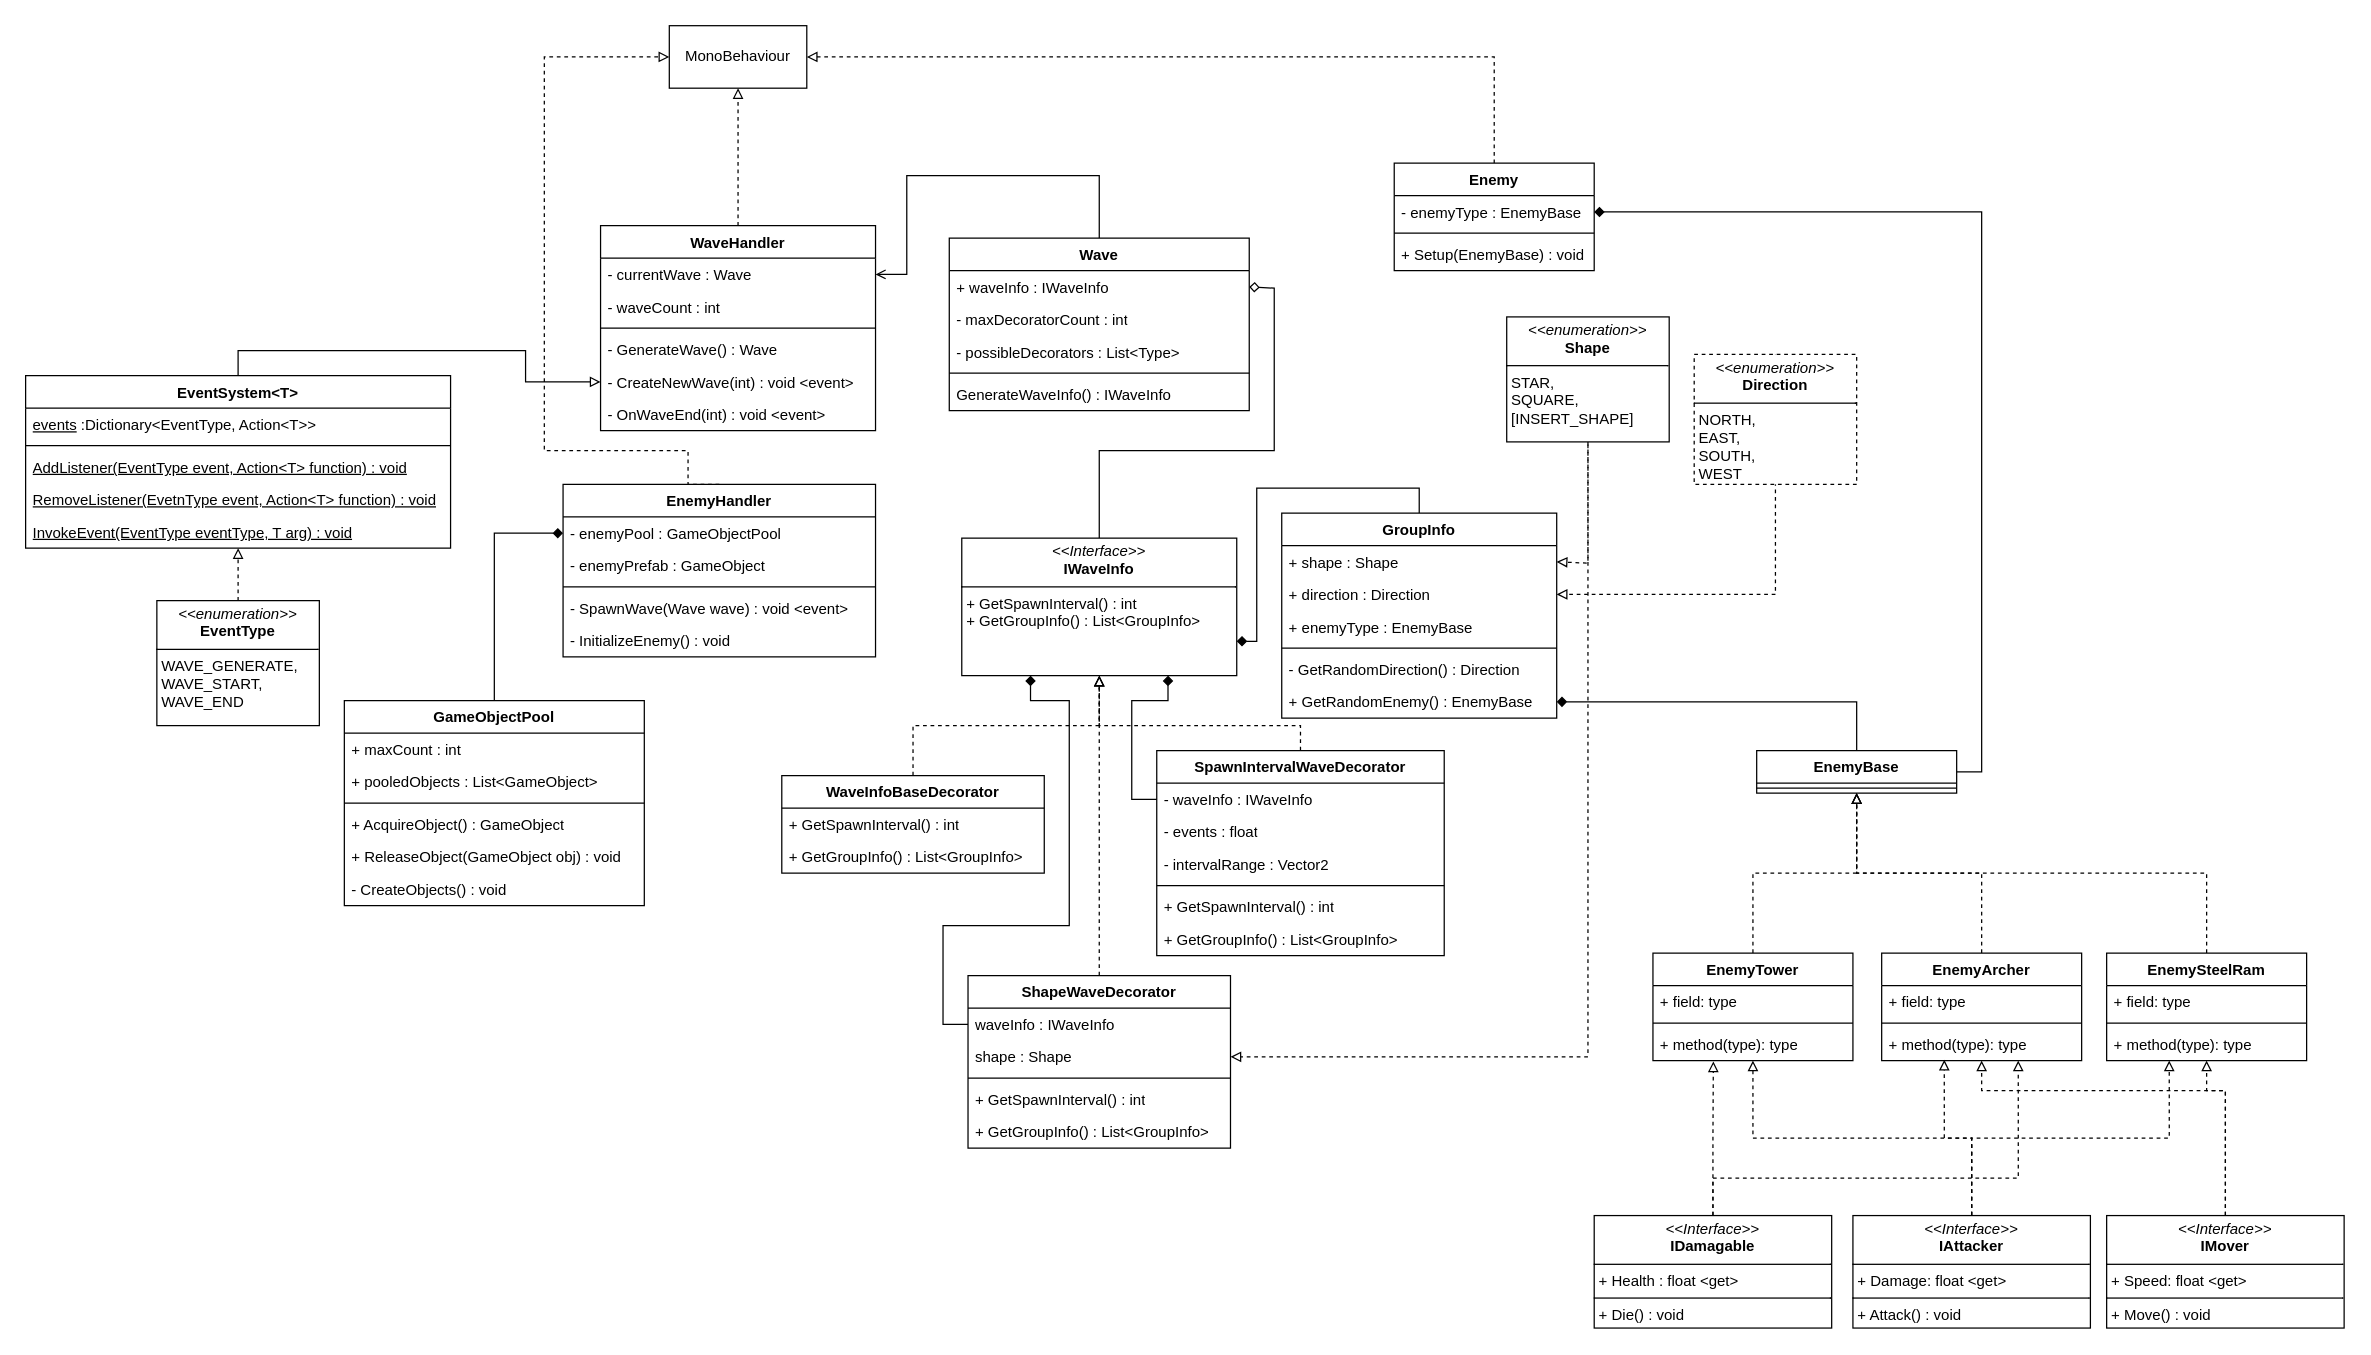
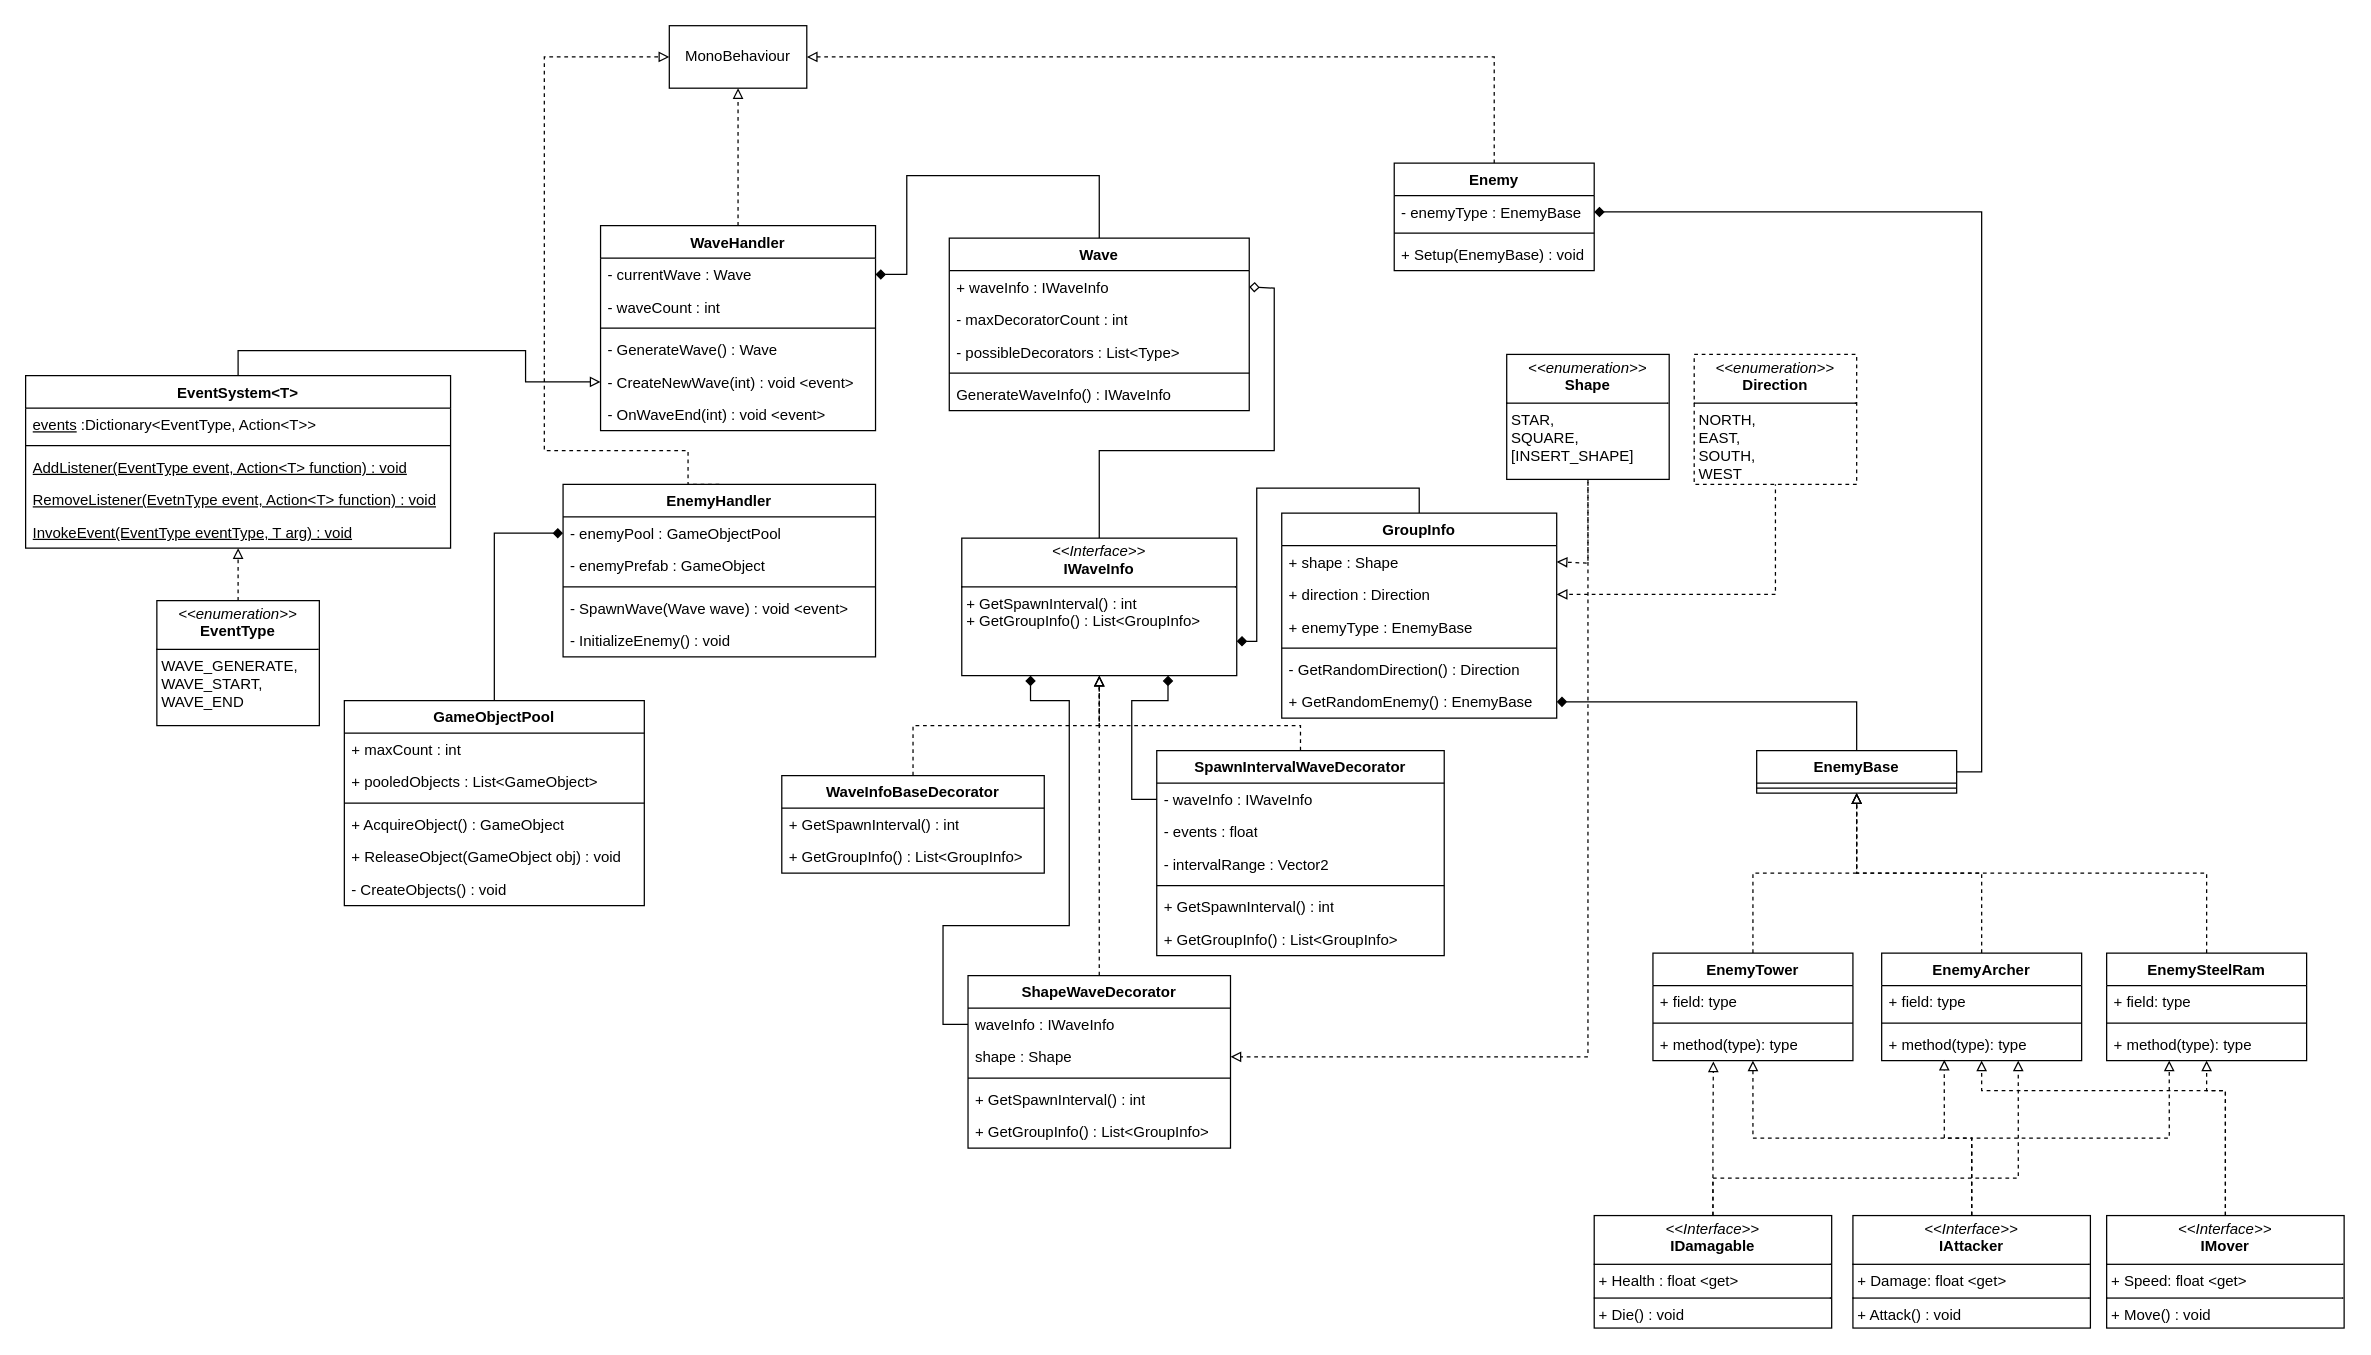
(882, 274) -> (886, 274)
(1588, 379) -> (1588, 417)
